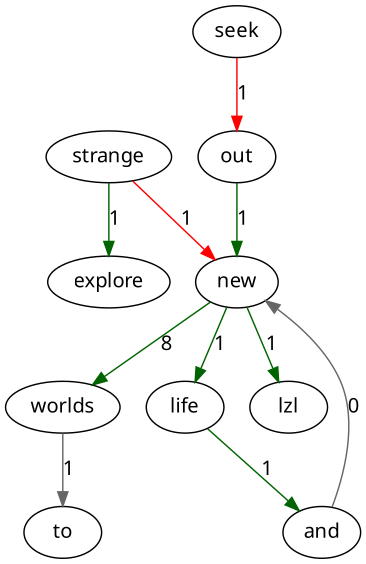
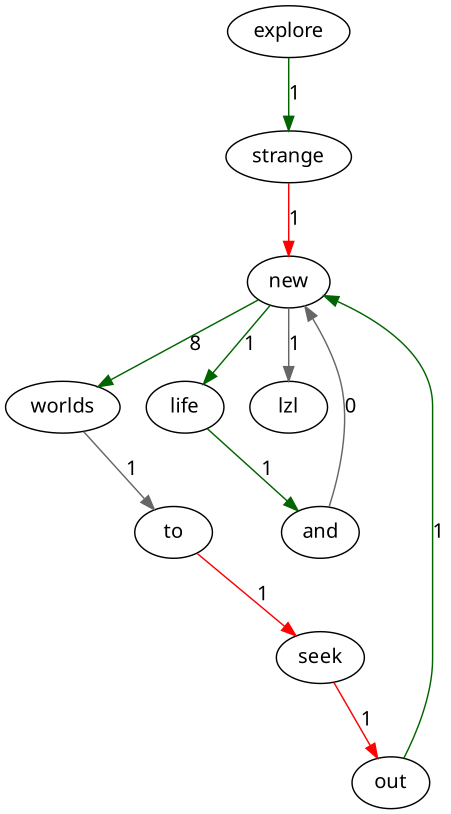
(109, 212) -> (289, 87)
(260, 338) -> (289, 337)
none -> (241, 590)
